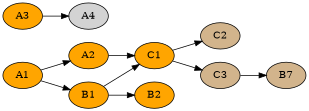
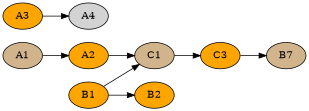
(220, 36) -> none
(154, 56) -> (154, 56)
(23, 75) -> (23, 56)
(220, 75) -> (220, 56)
(52, 84) -> none
